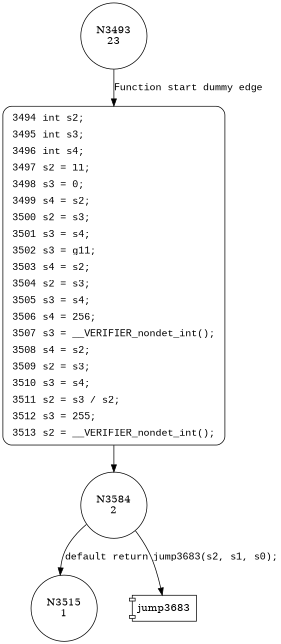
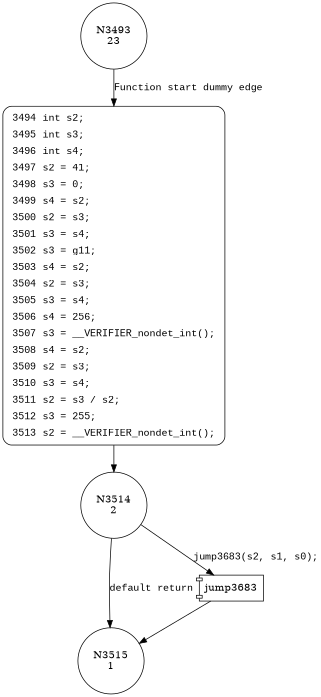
(67, 168) -> (67, 168)
(114, 505) -> (114, 505)
none -> (178, 620)
